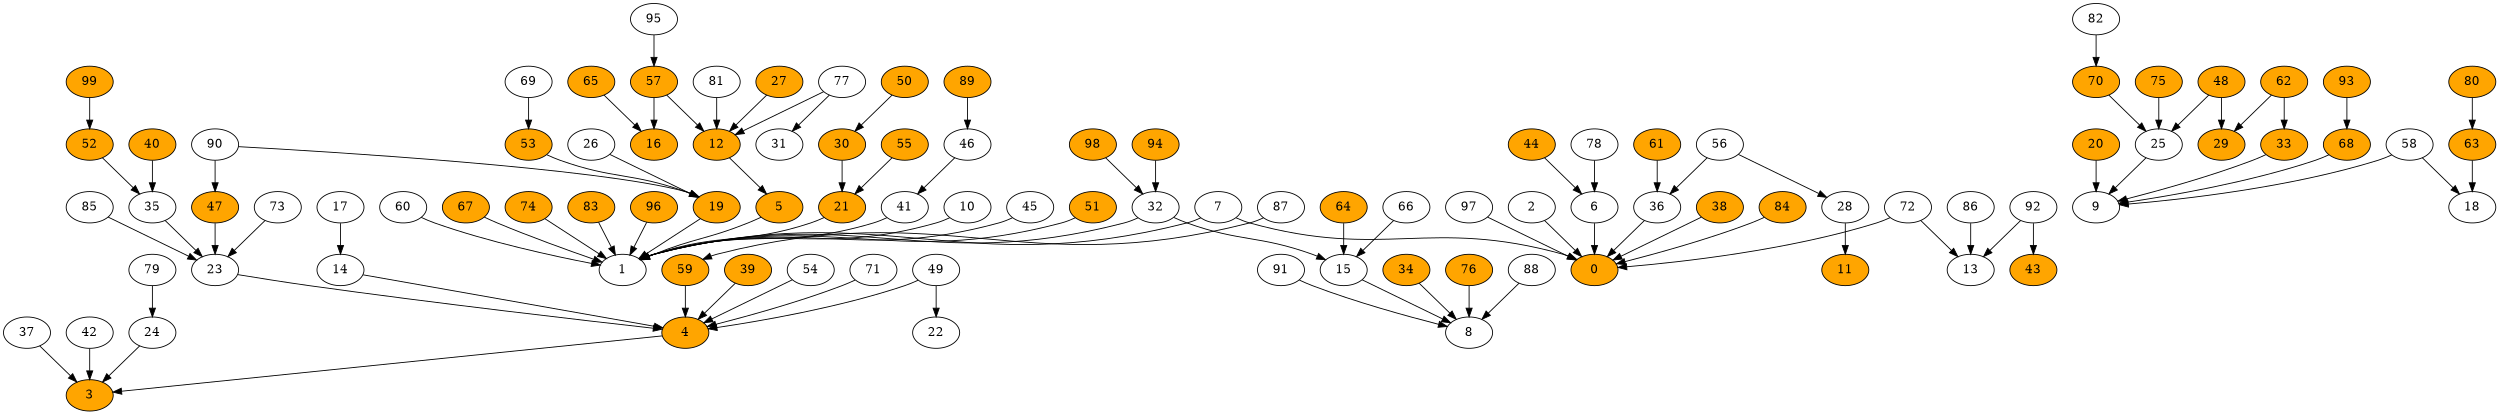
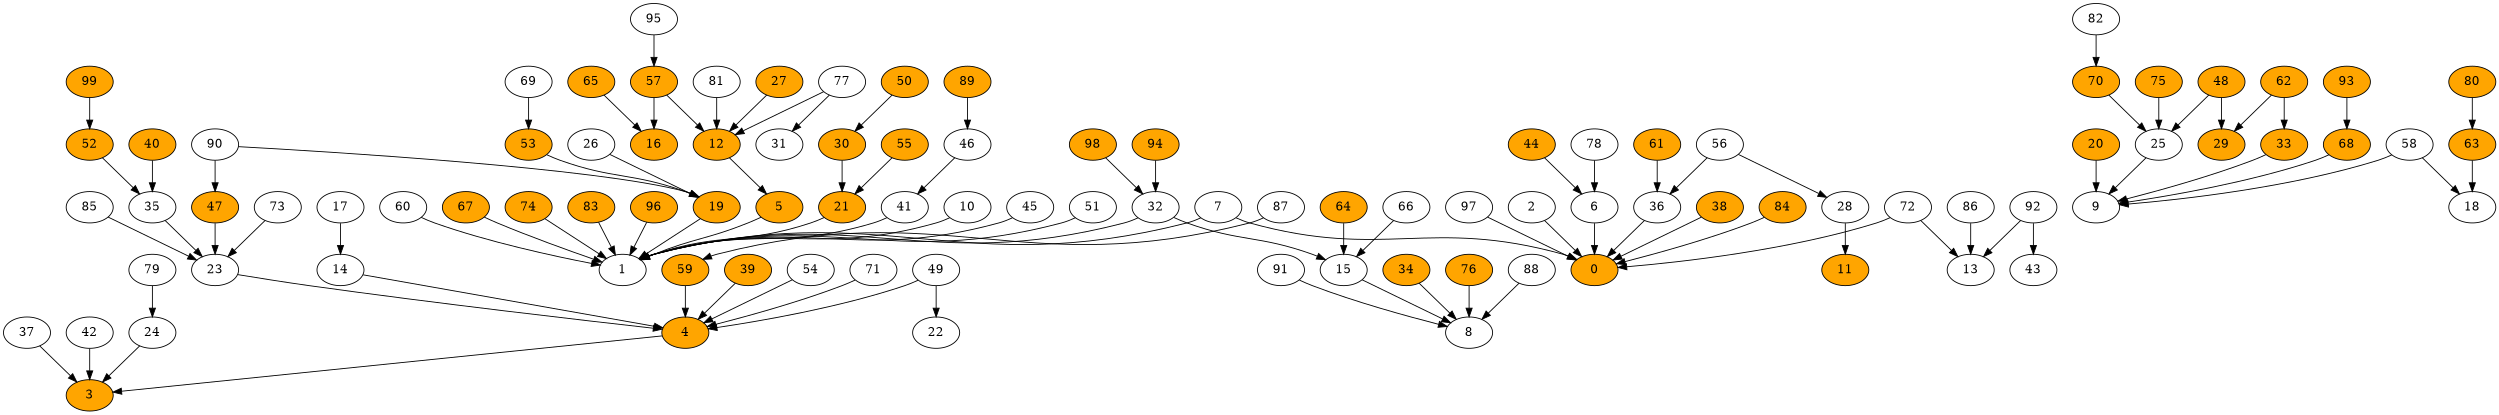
(1093, 207) -> (1093, 207)
(2033, 270) -> (2033, 270)
